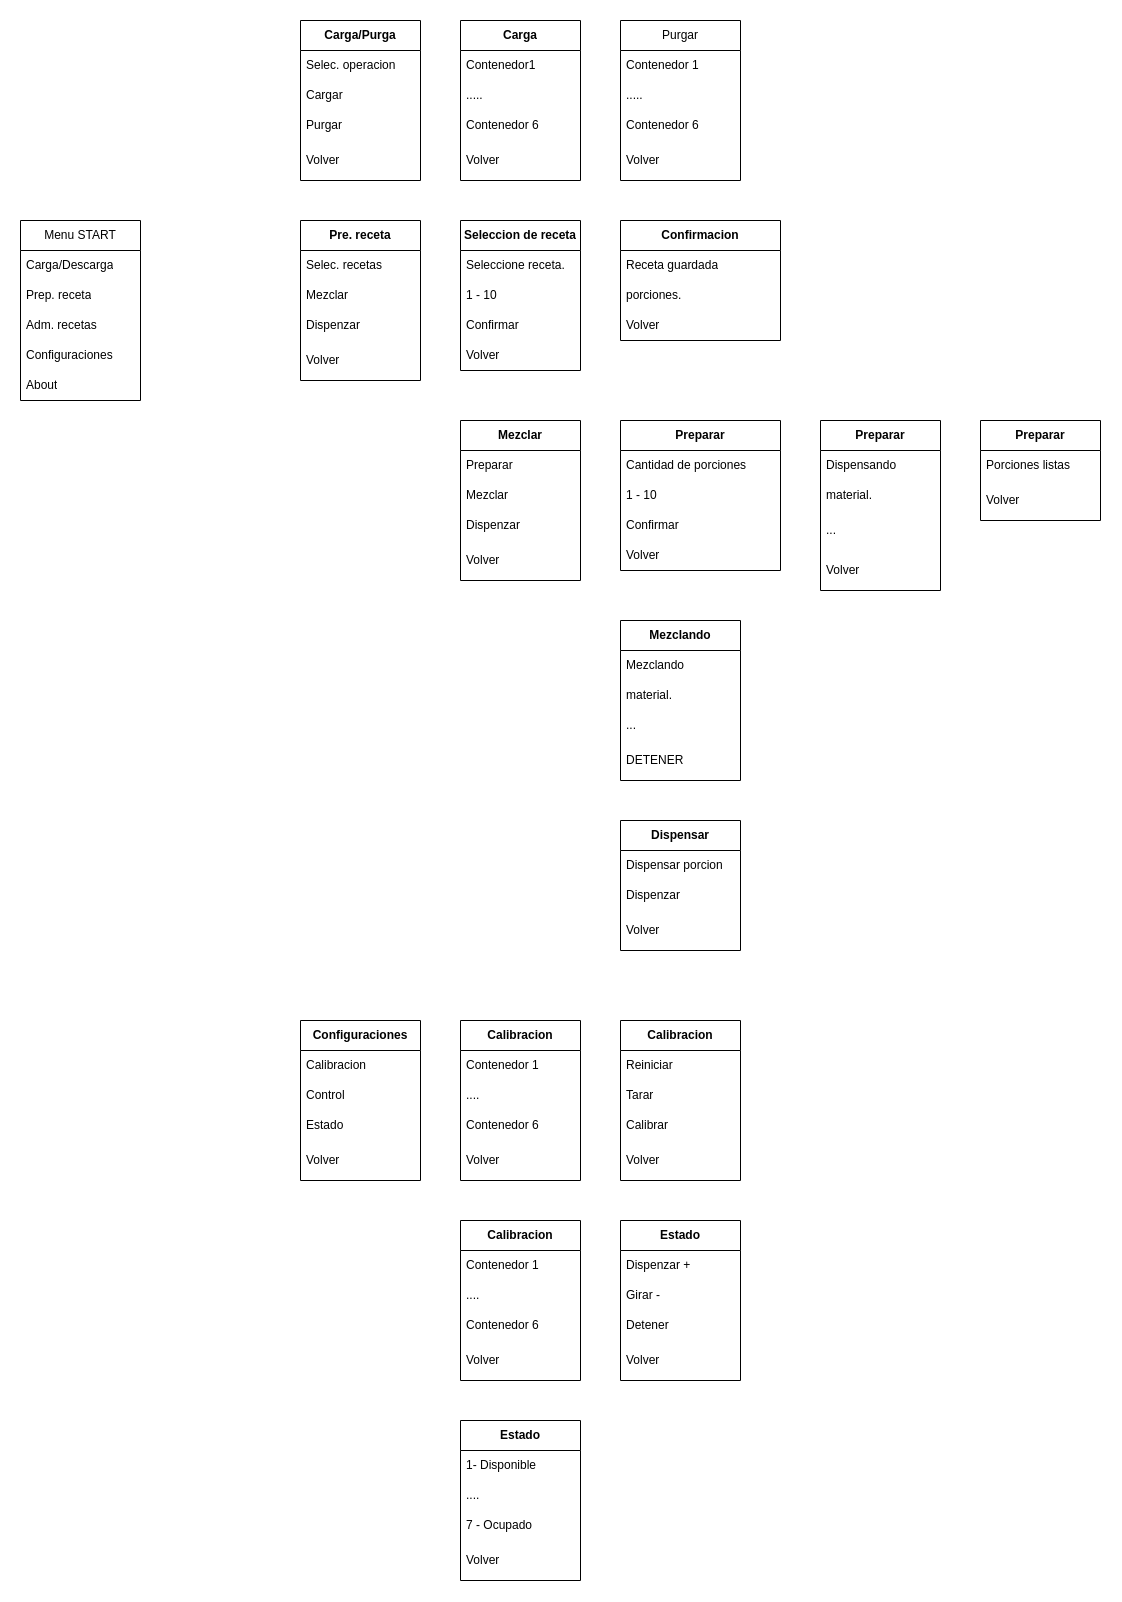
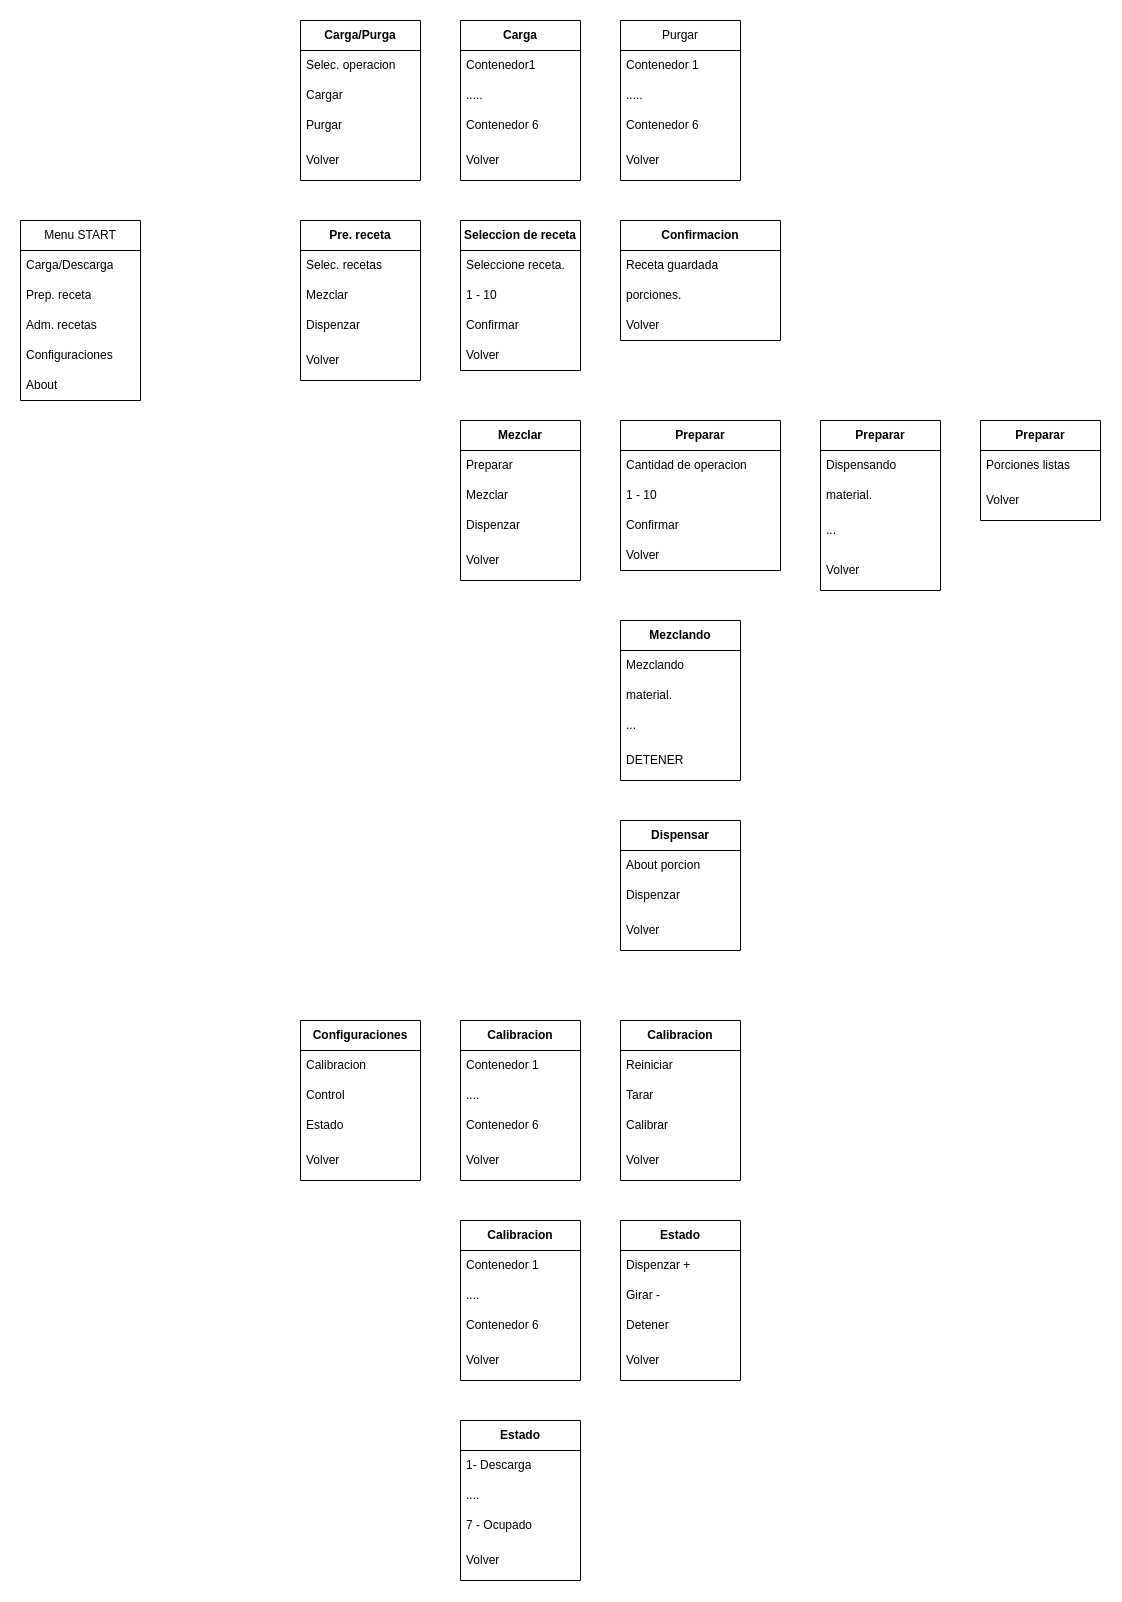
(691, 466) -> (691, 466)
(679, 866) -> (667, 866)
(504, 1466) -> (502, 1466)
